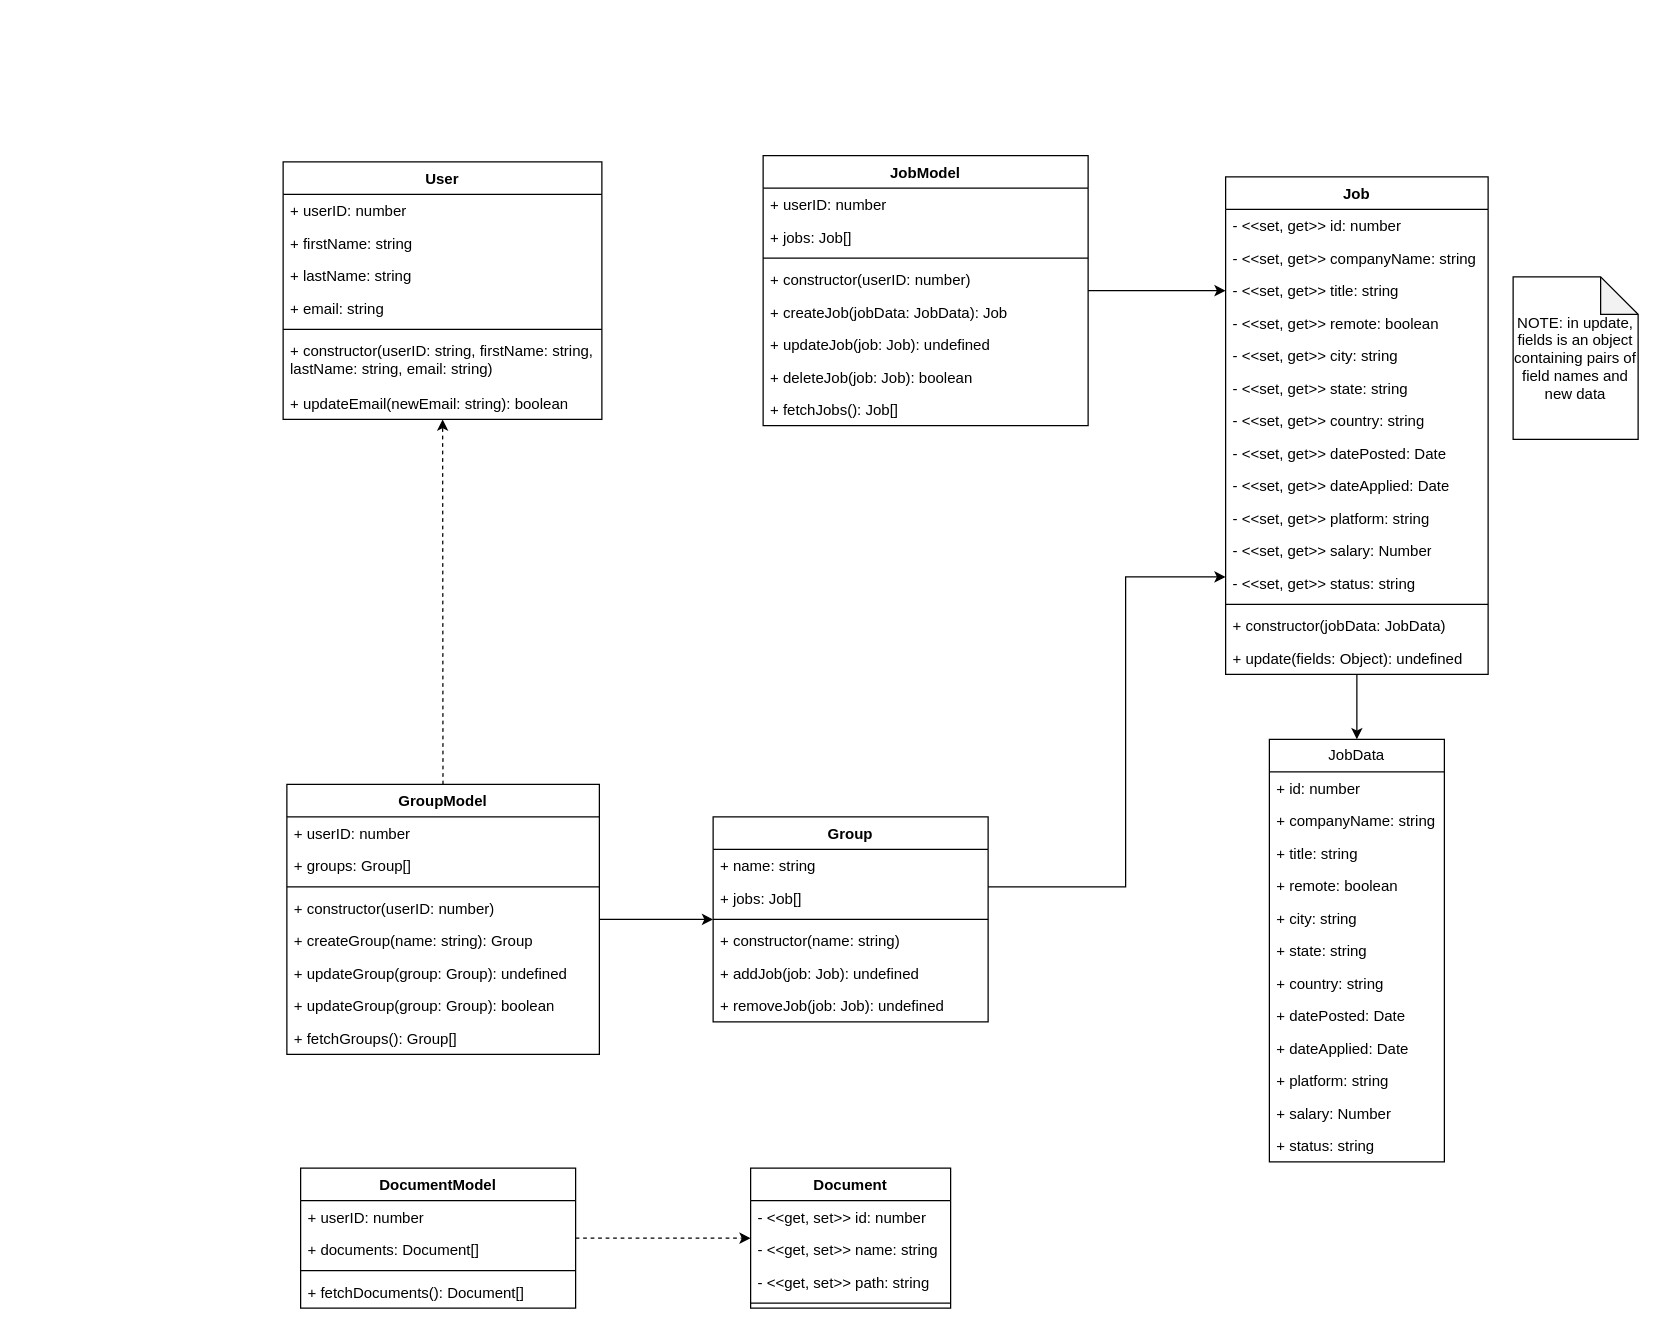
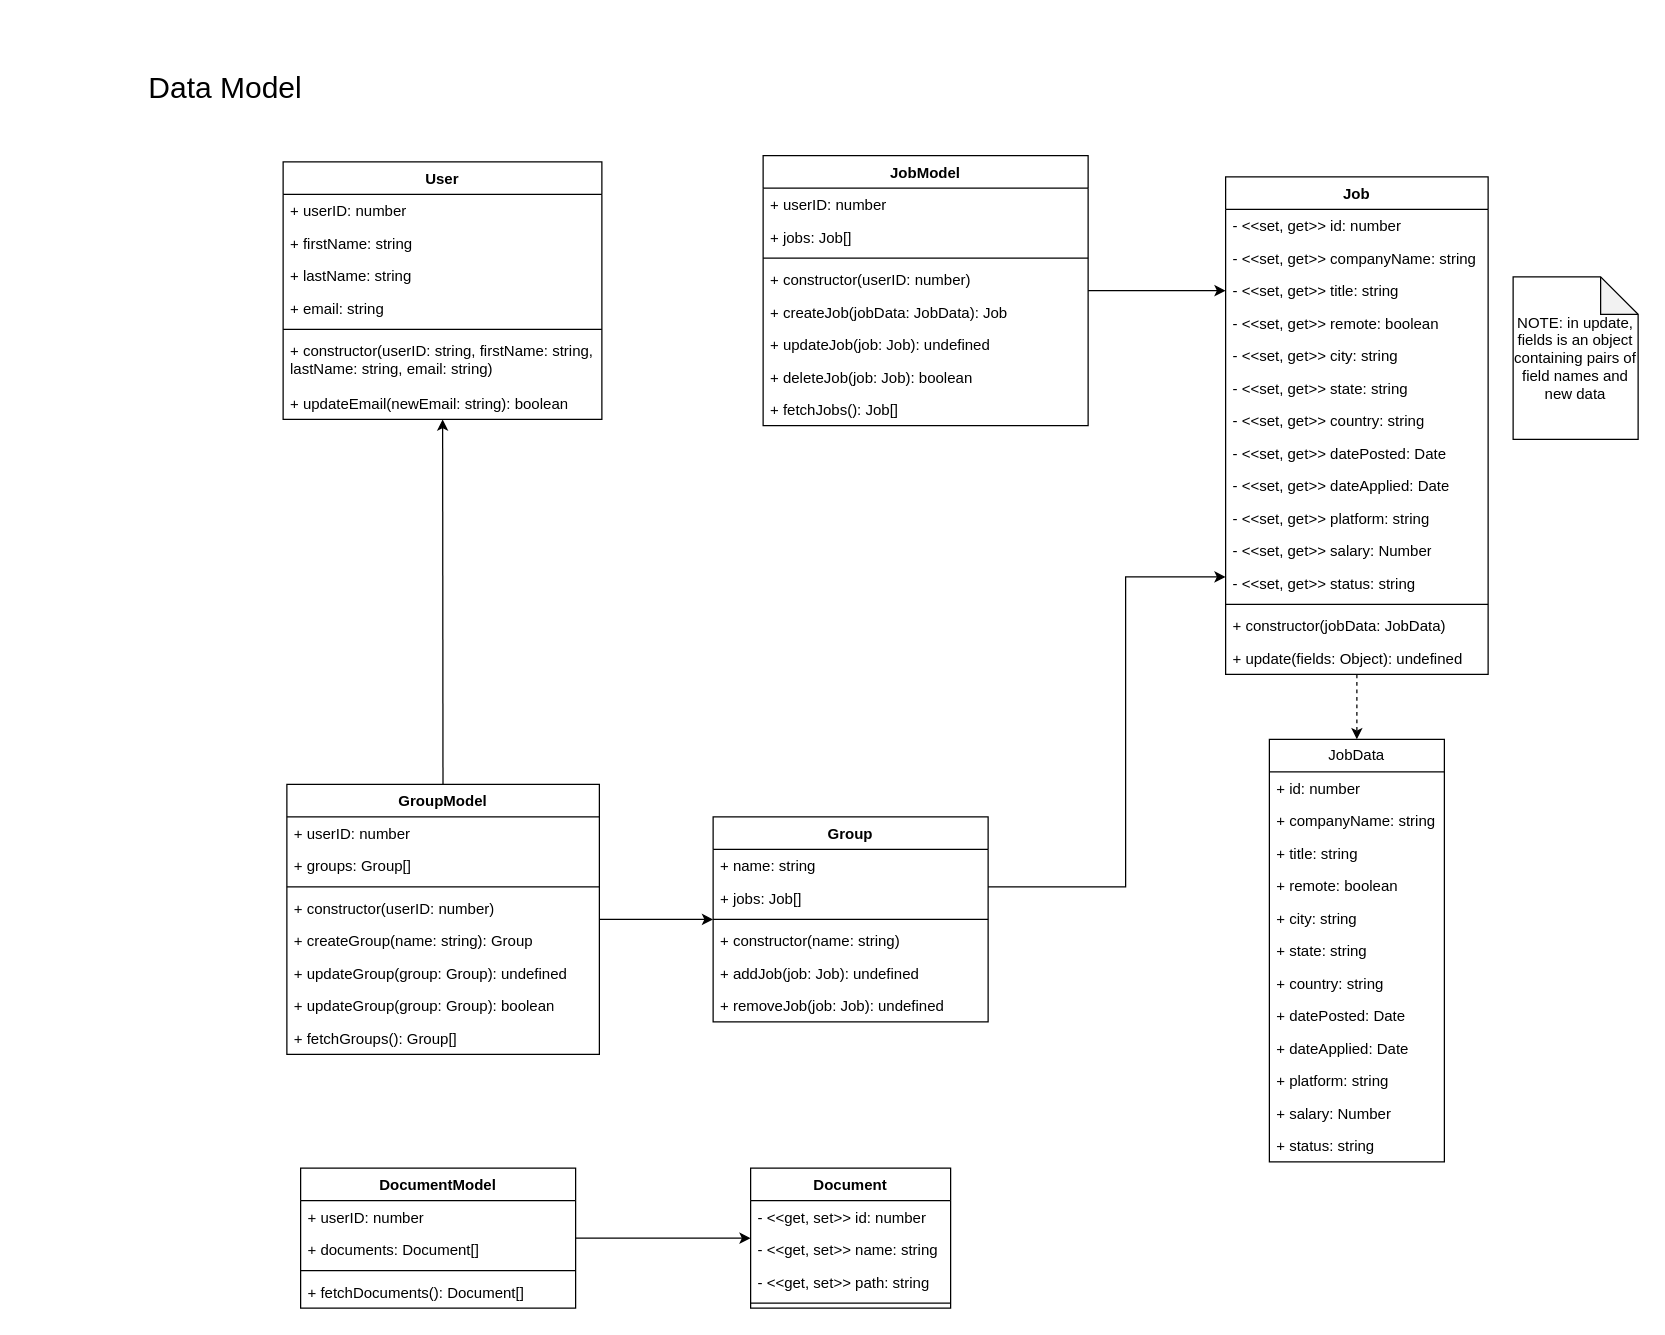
none -> (226, 88)
(443, 606) -> (443, 606)
(1357, 702) -> (1357, 702)
(659, 1238) -> (659, 1238)
